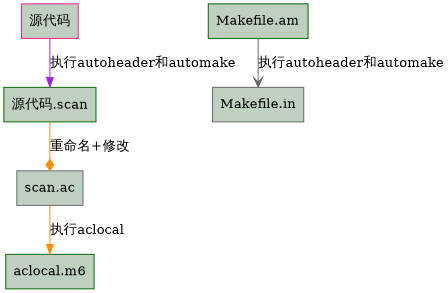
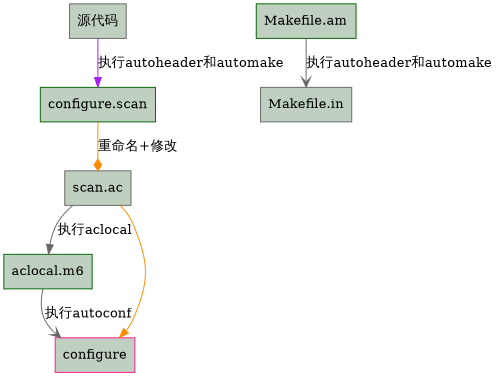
(50, 21) -> (98, 21)
(50, 105) -> (98, 105)
(50, 225) -> (58, 223)
none -> (95, 355)
